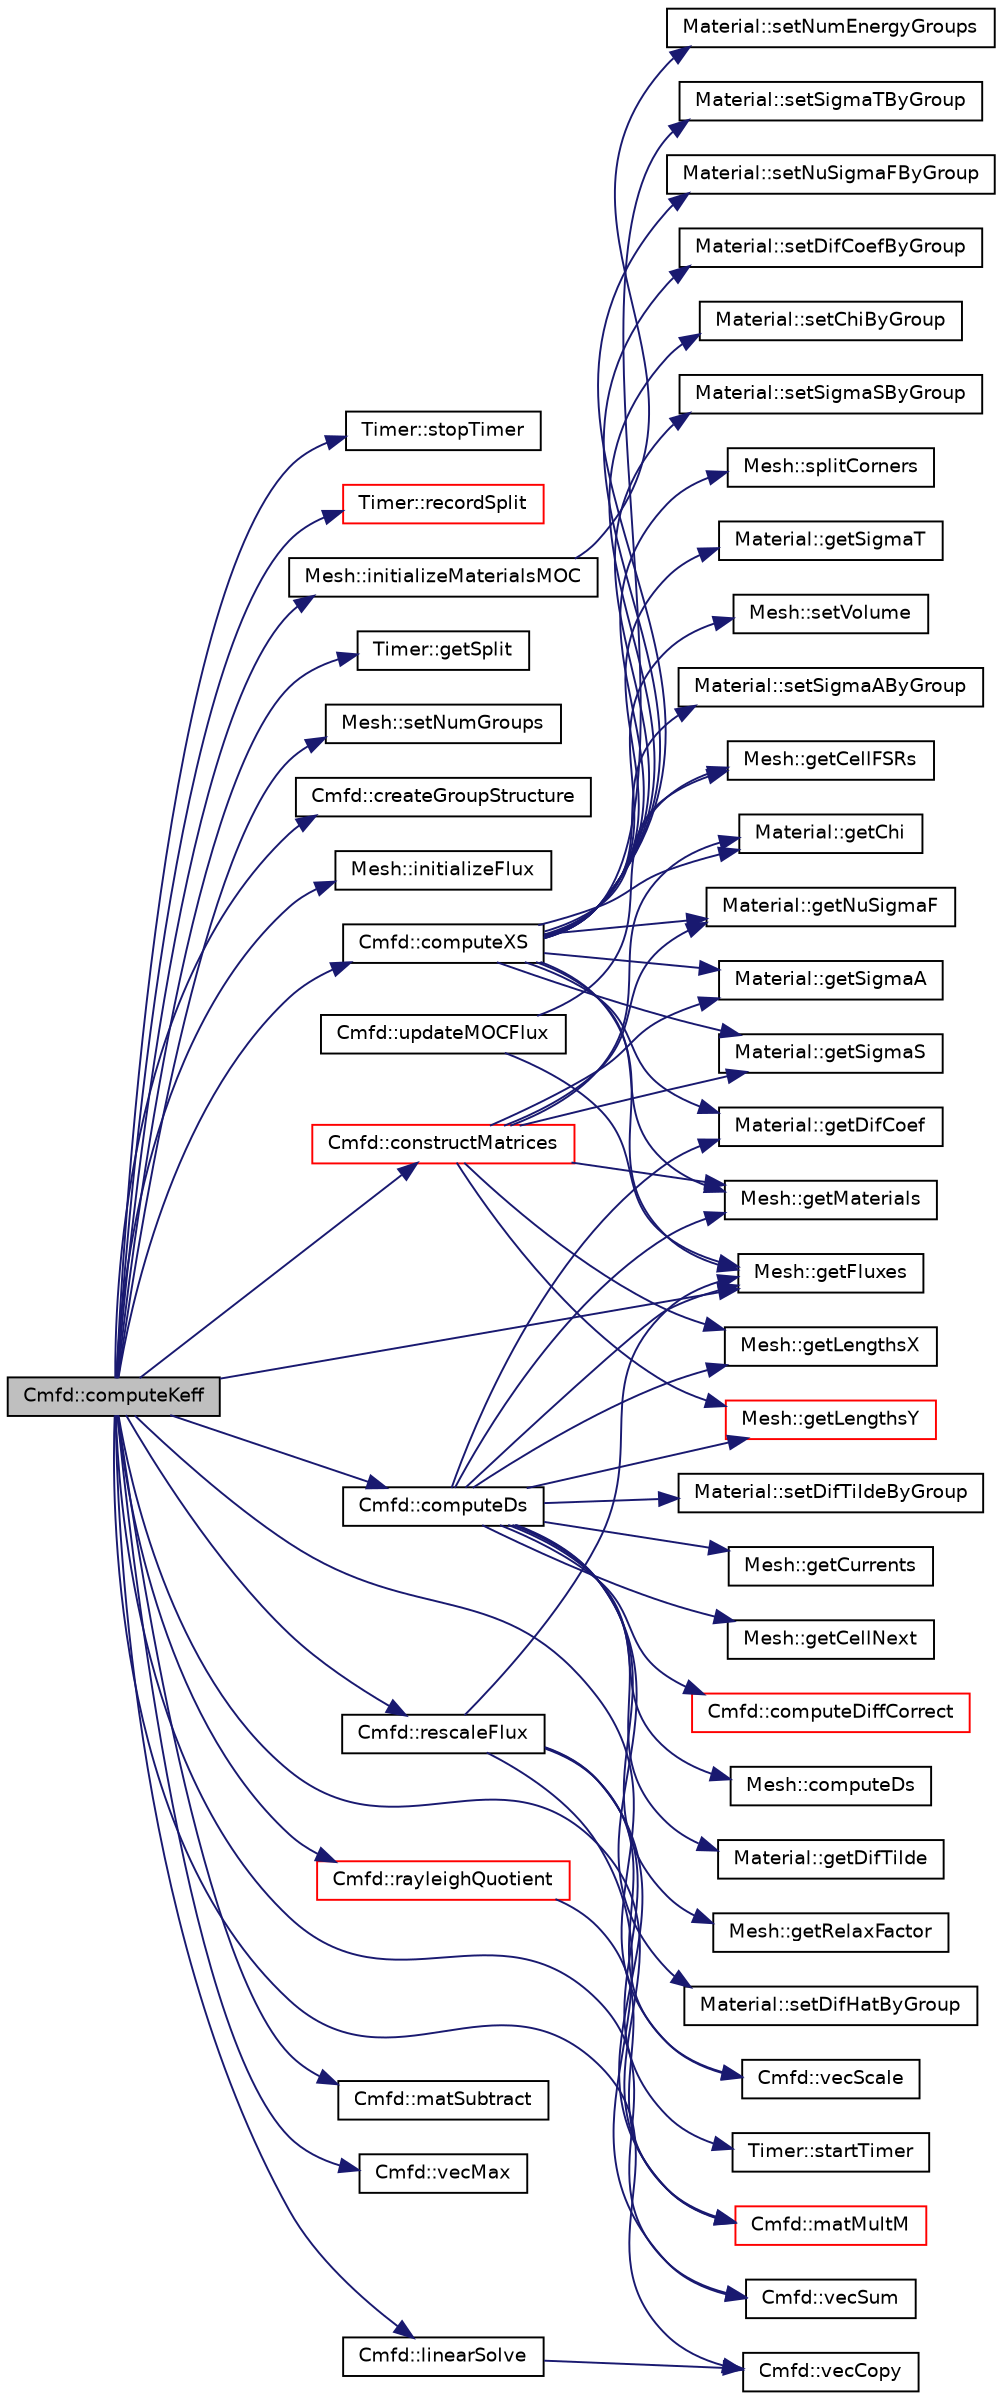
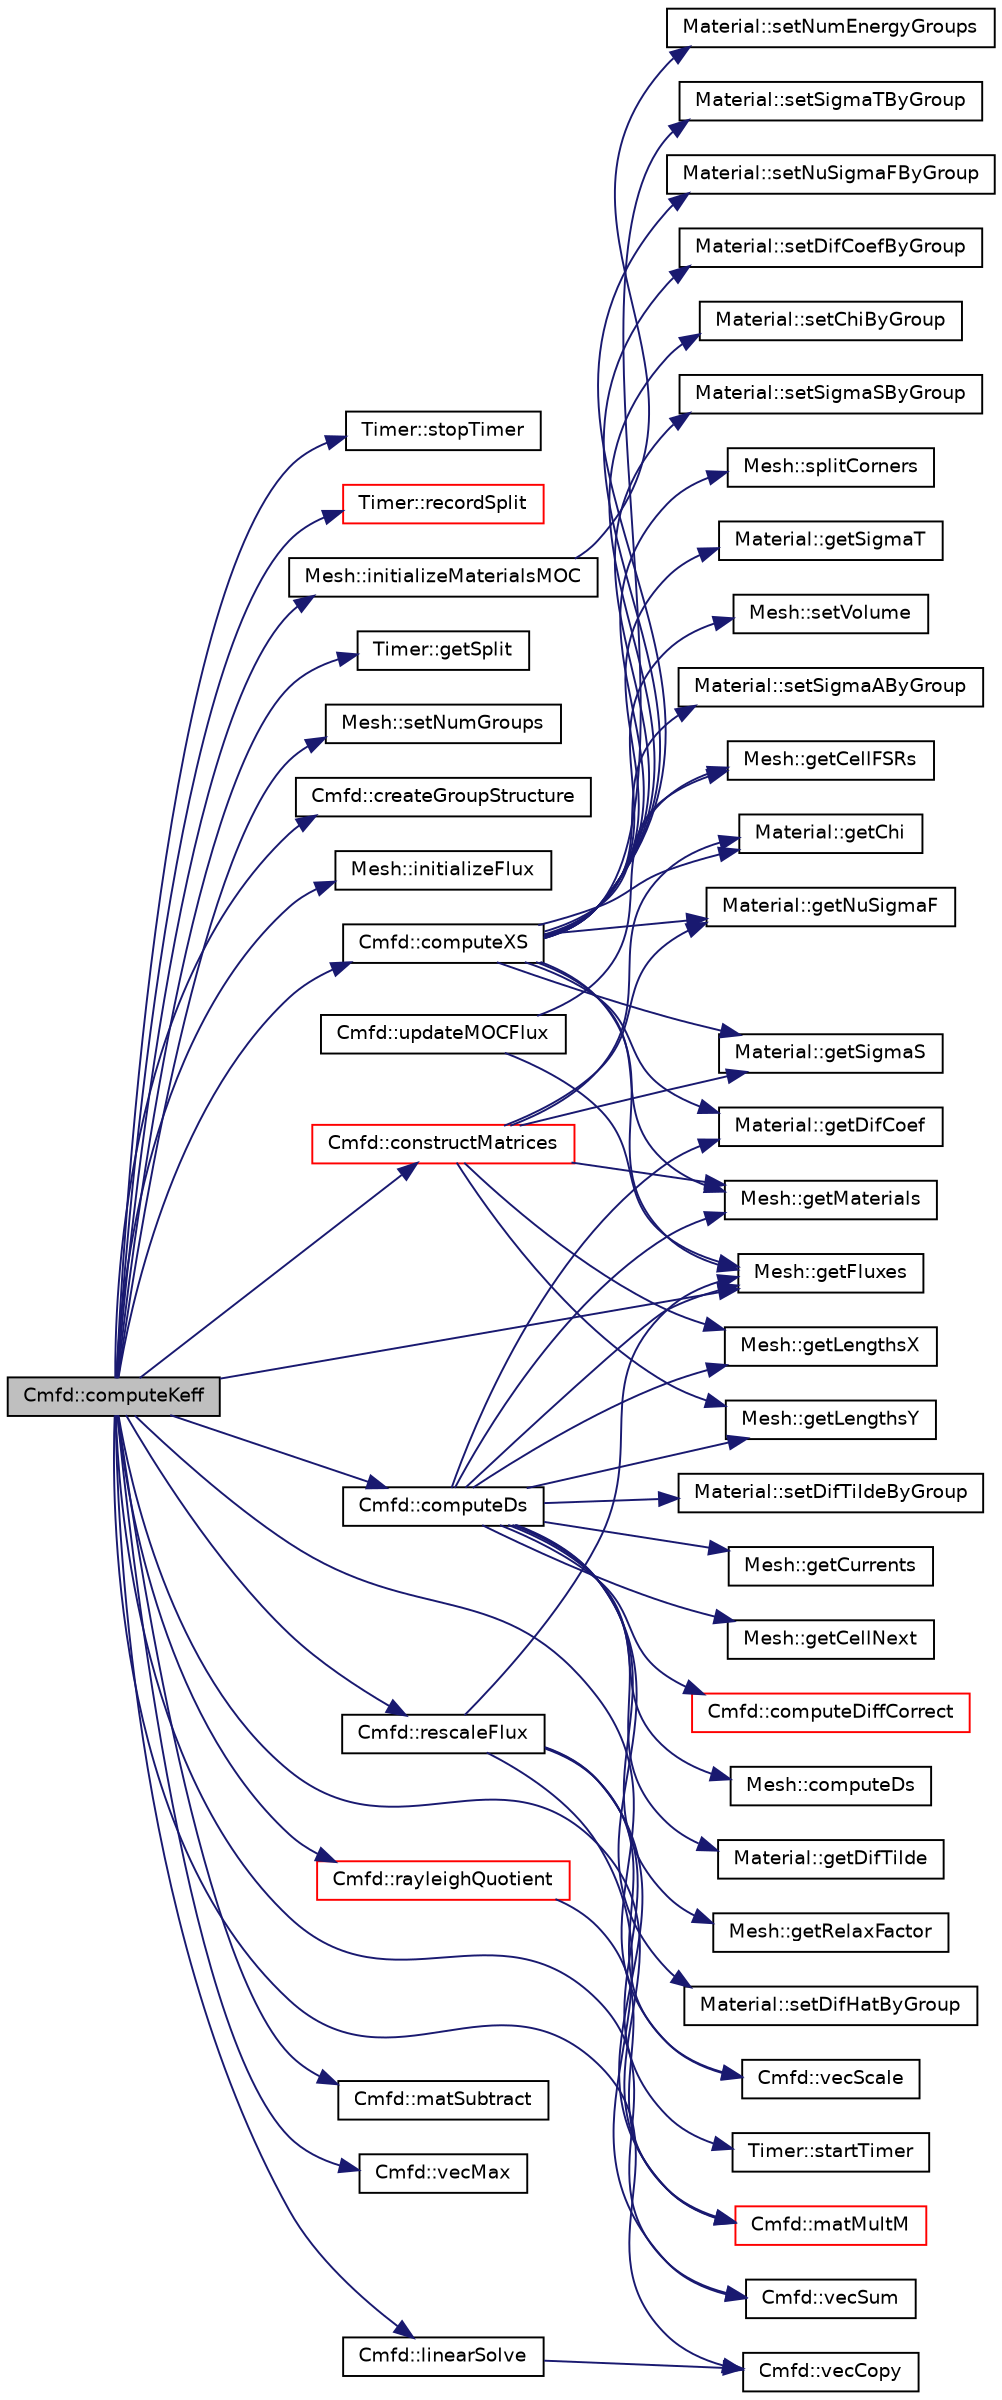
(831, 980) -> none
(831, 1420) -> (831, 1420)
